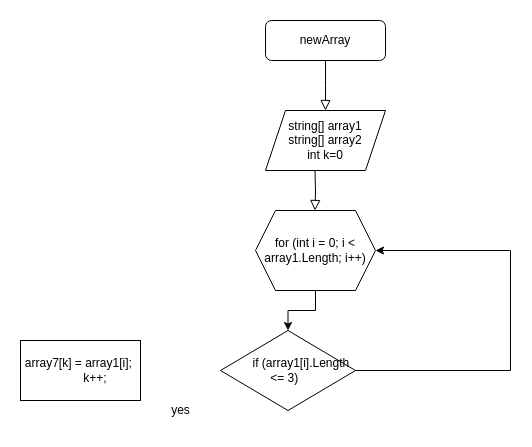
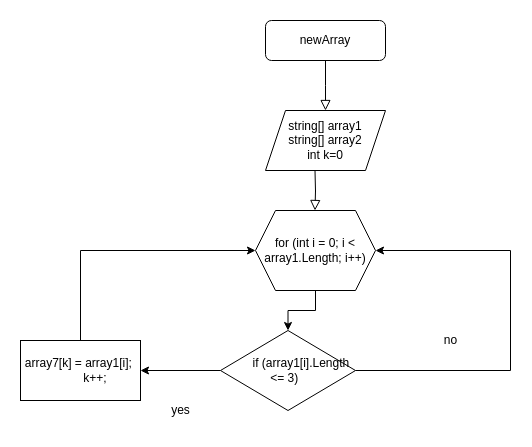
none -> (120, 251)
none -> (451, 341)
none -> (184, 371)
